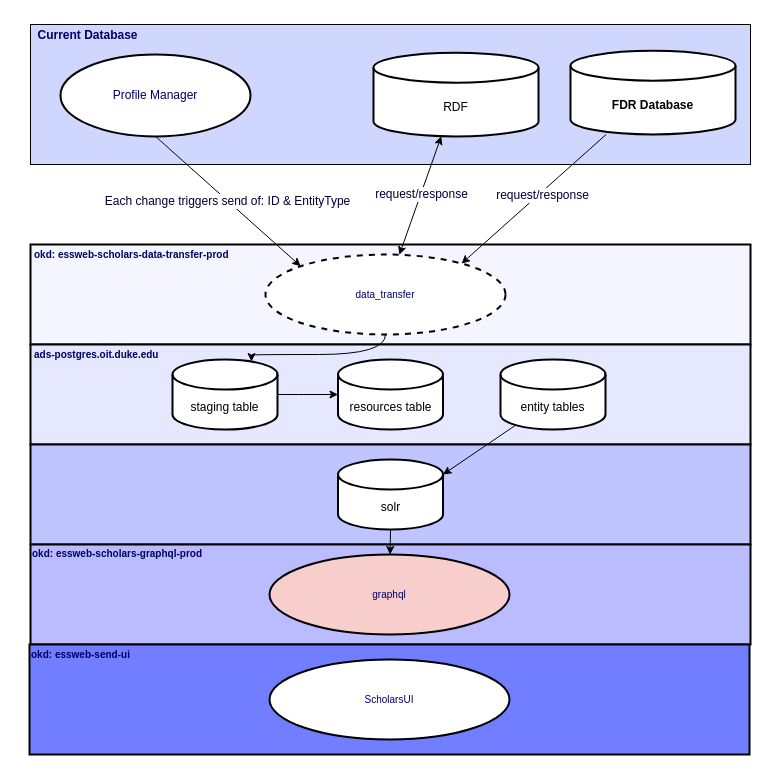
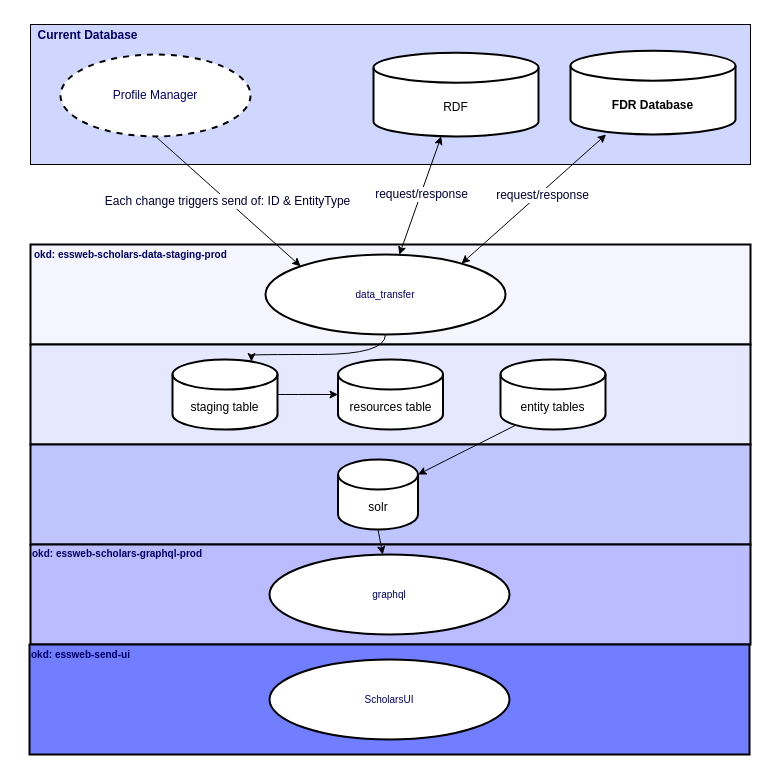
(156, 95) -> (156, 95)
(602, 138) -> (600, 140)
(140, 255) -> (136, 255)
(386, 295) -> (386, 295)
(103, 355) -> none
(391, 495) -> (378, 495)
(390, 595) -> (390, 595)
